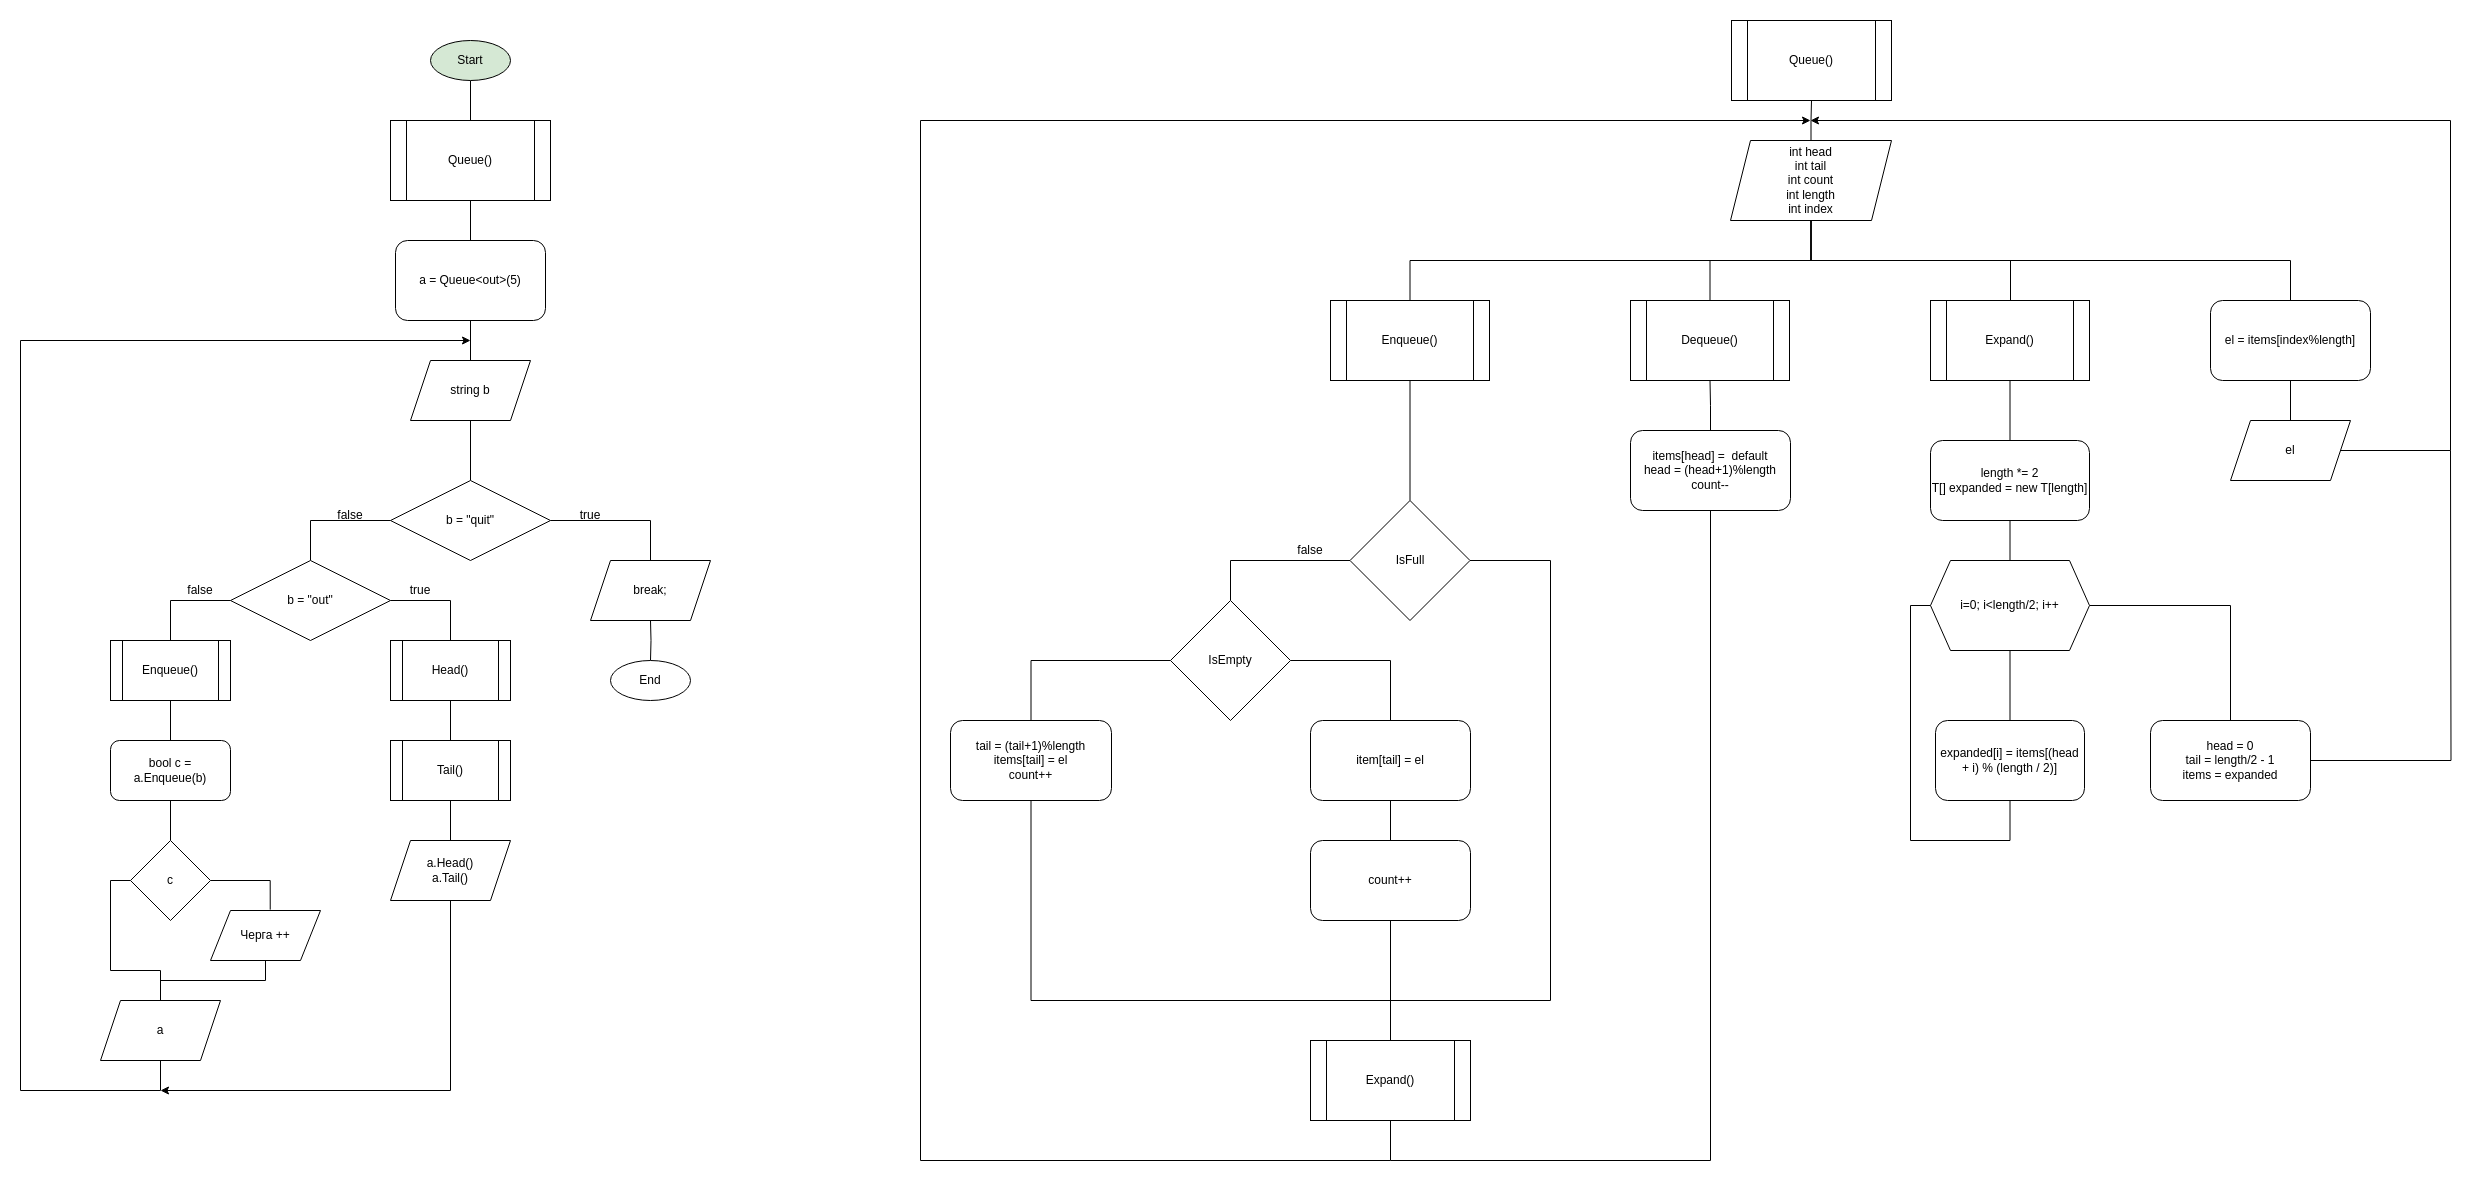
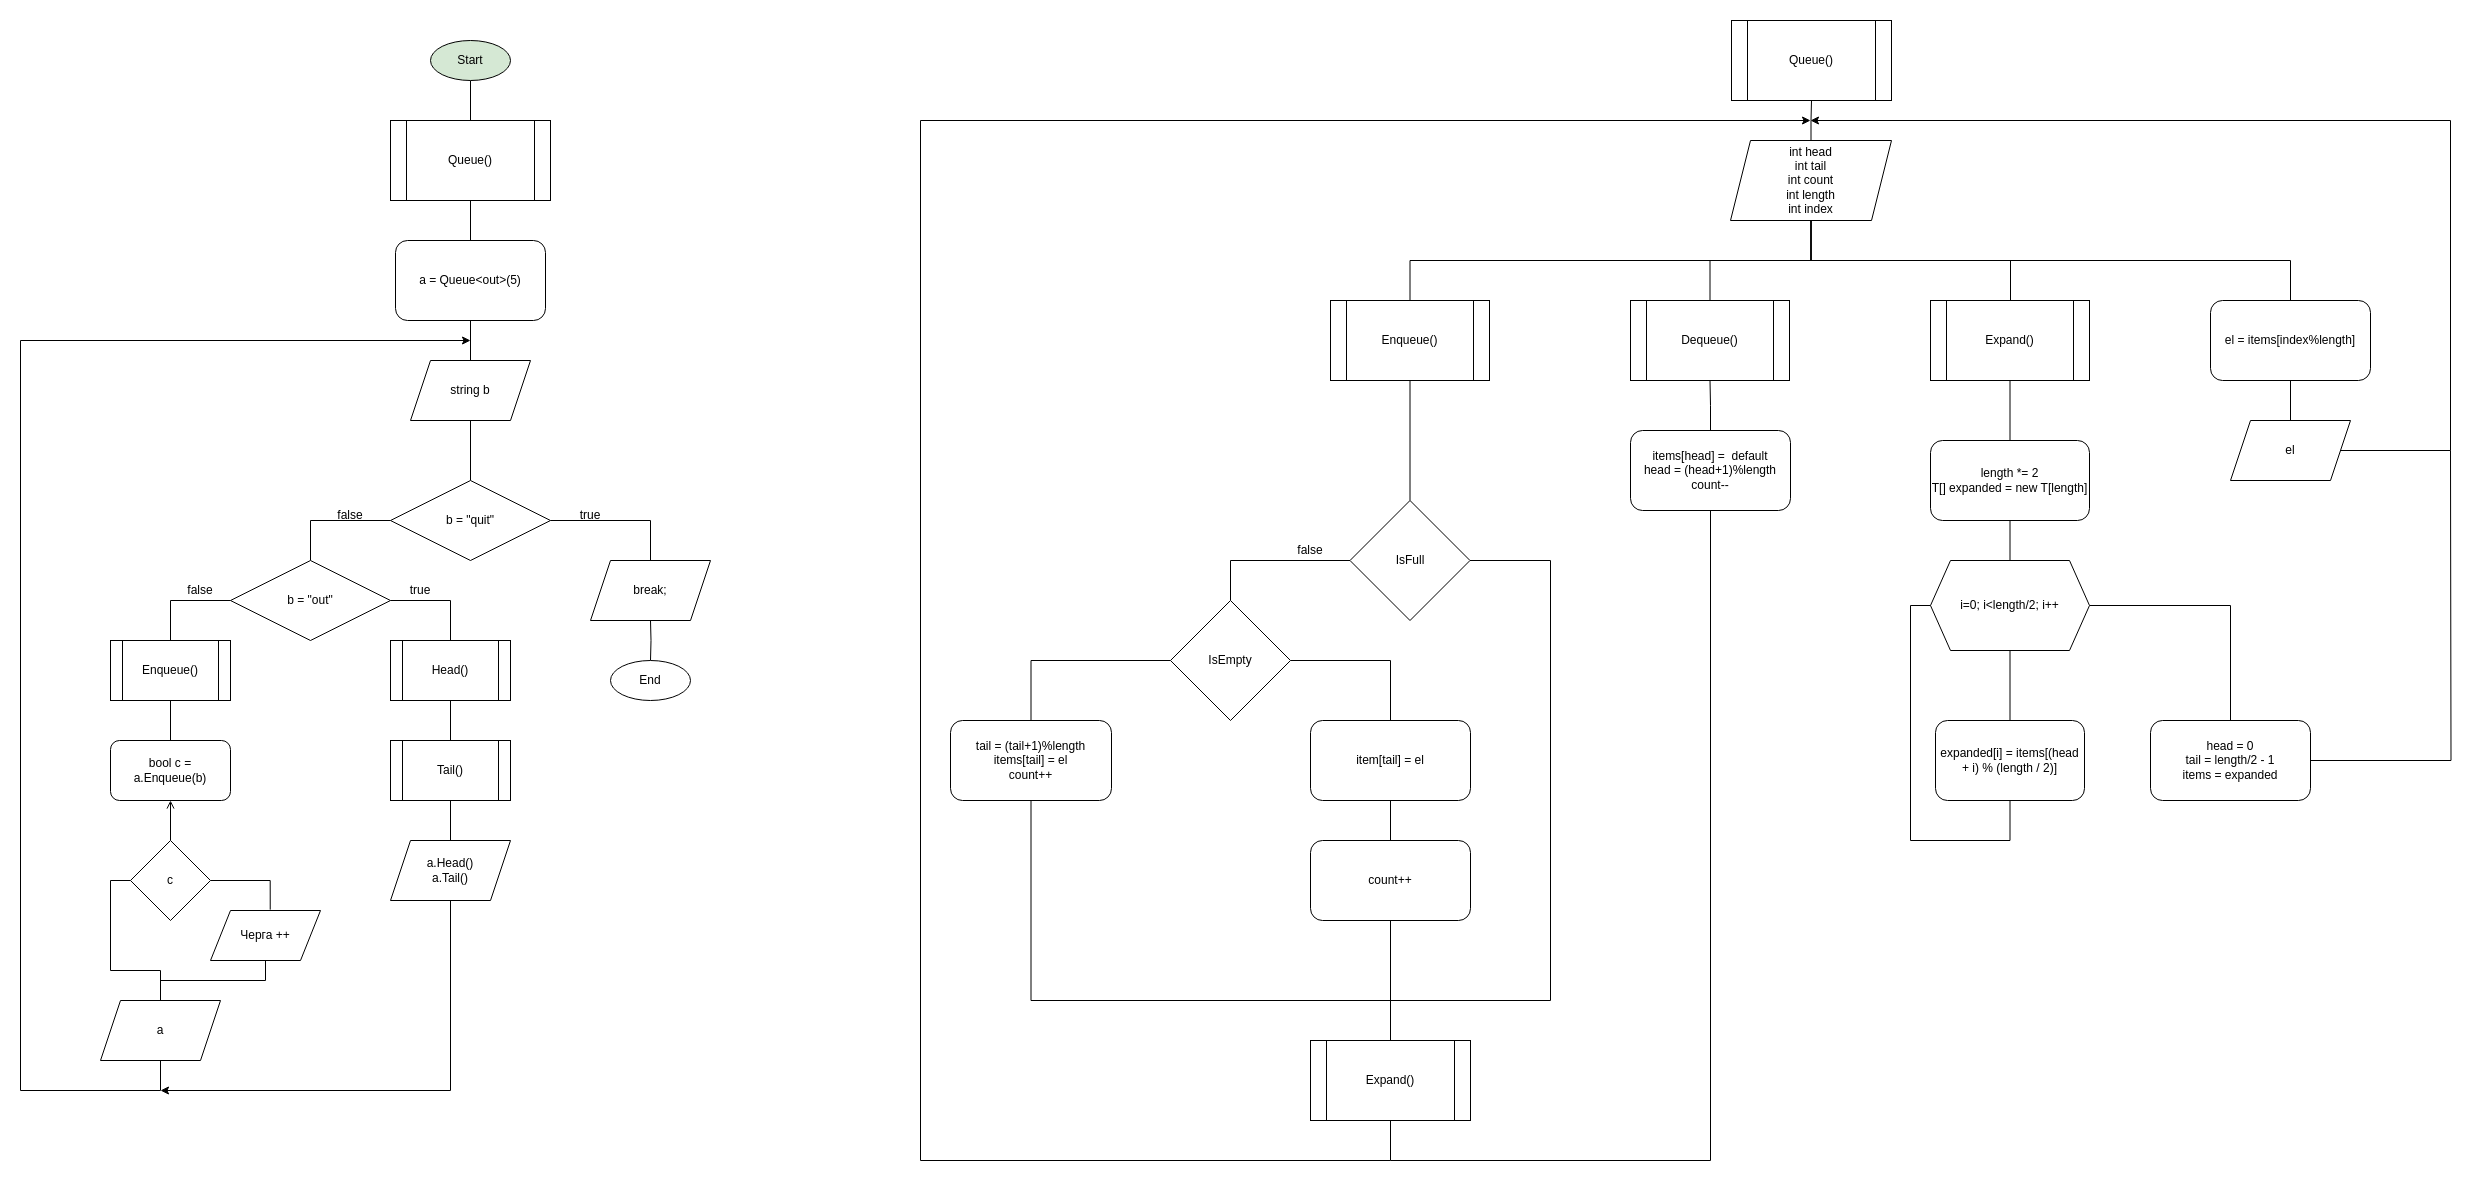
(171, 806) -> (171, 806)
